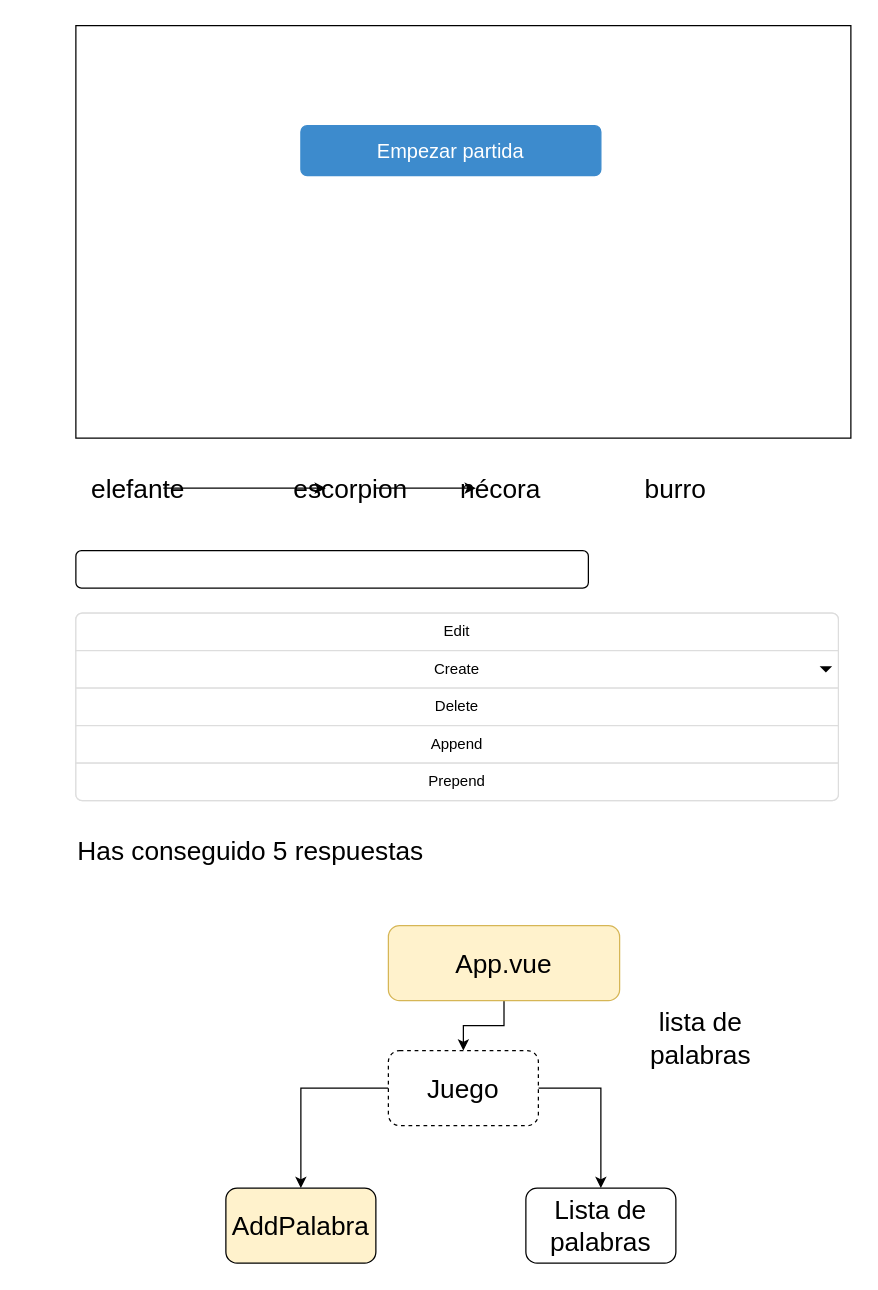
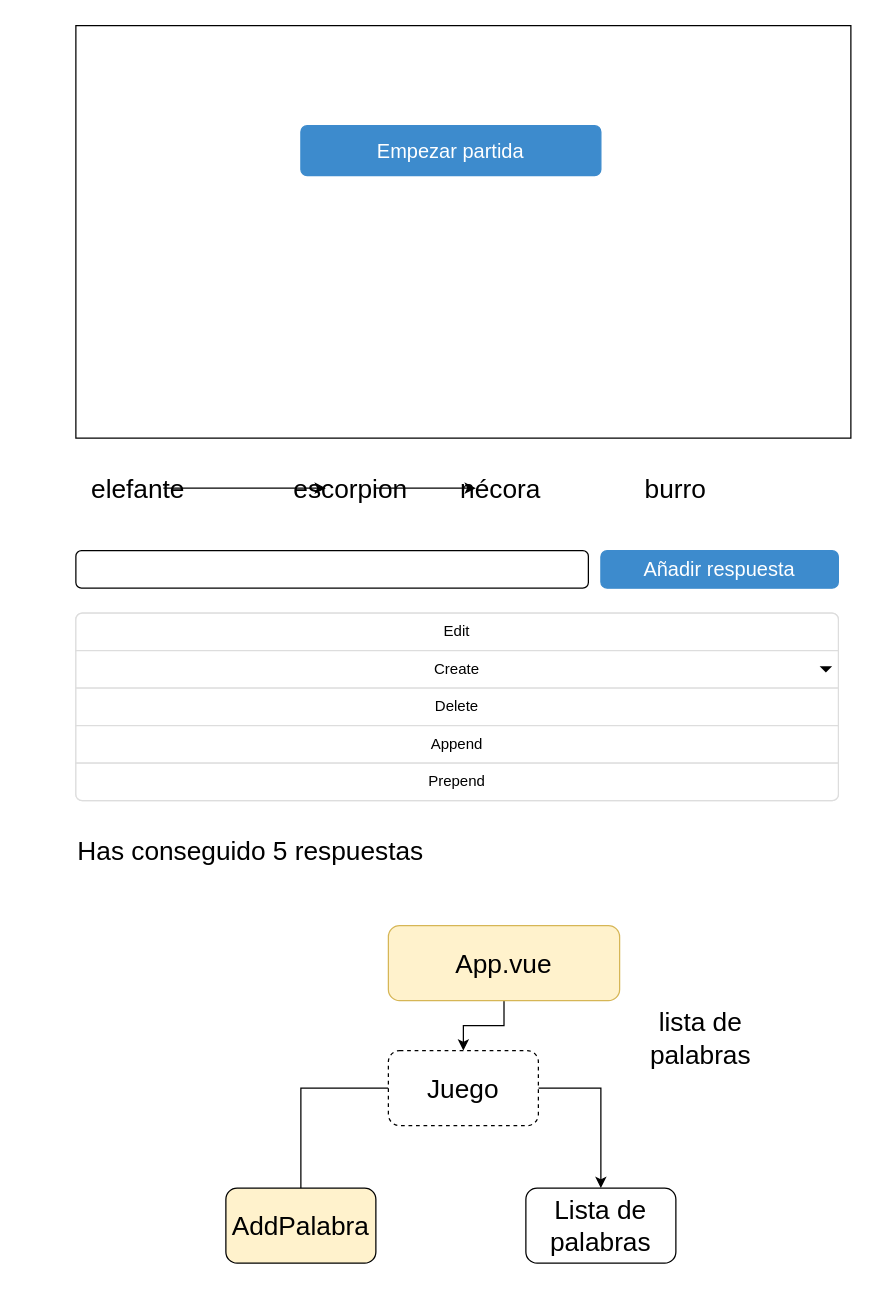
none -> (719, 569)
(301, 1178) -> (301, 1181)
